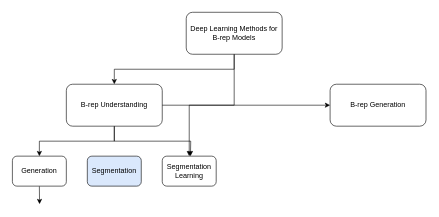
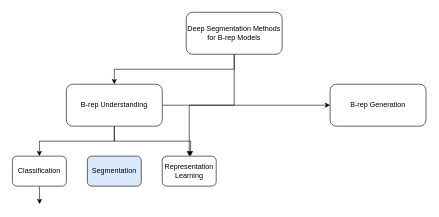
(234, 33) -> (234, 33)
(39, 171) -> (39, 171)
(189, 171) -> (189, 171)
